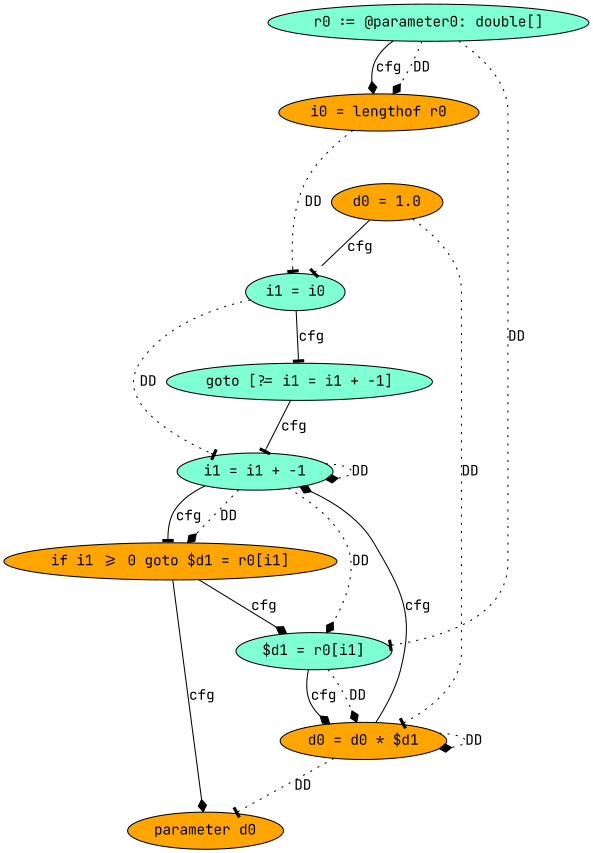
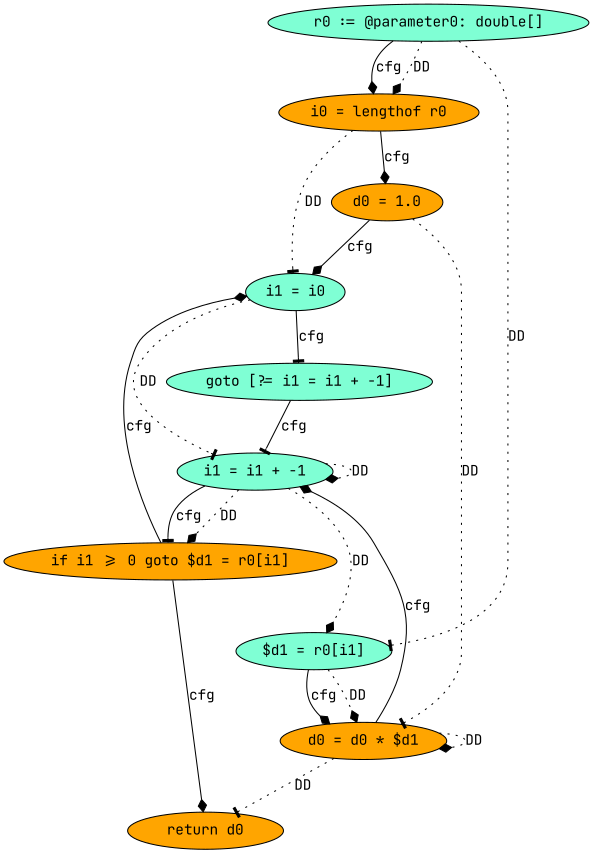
none -> (382, 151)
(346, 243) -> (346, 243)
(237, 603) -> (125, 391)
(206, 831) -> (206, 831)
